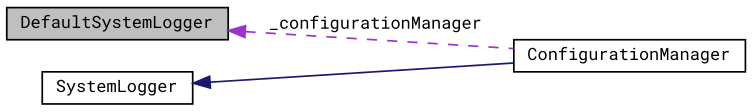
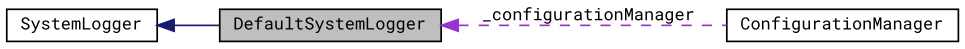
(362, 73) -> (197, 25)
